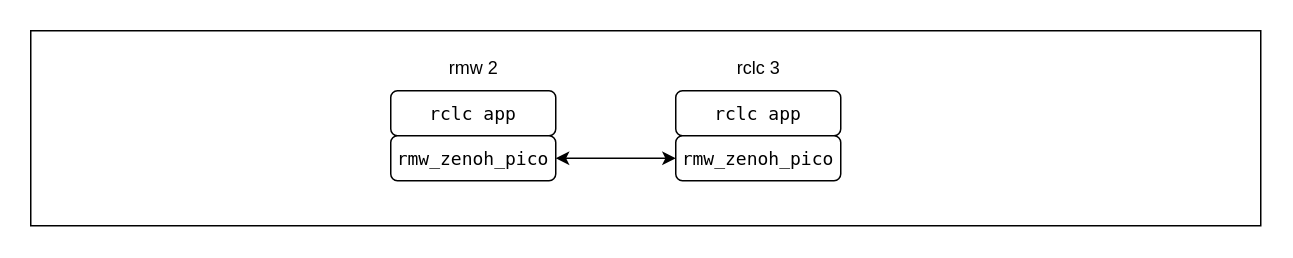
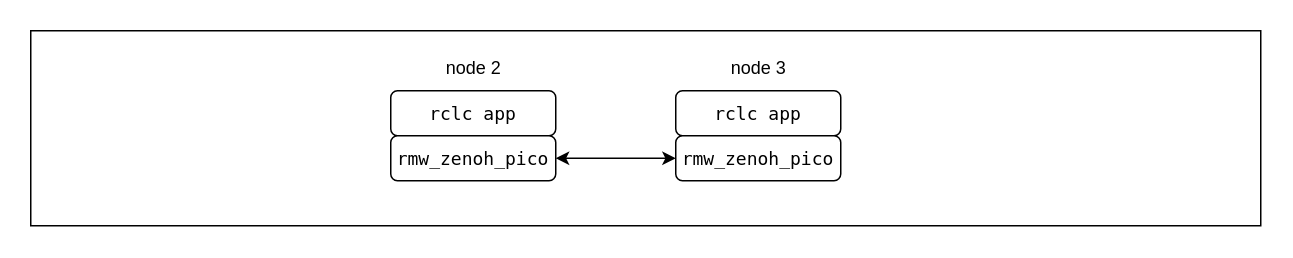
(474, 68) -> (474, 68)
(759, 68) -> (759, 68)
